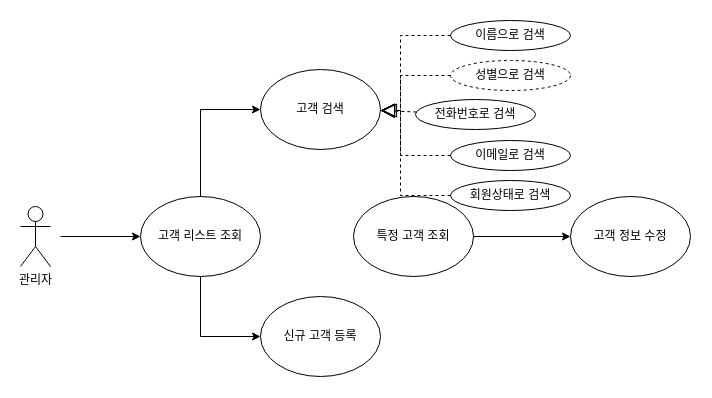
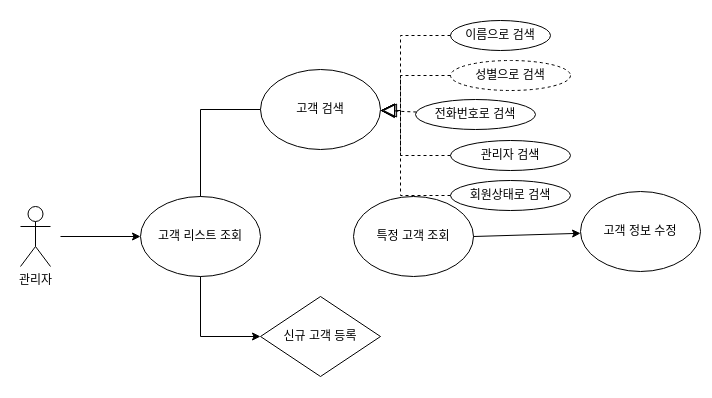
(511, 36) -> (501, 36)
(252, 110) -> (254, 110)
(511, 156) -> (511, 156)
(631, 237) -> (641, 232)
(321, 337) -> (321, 337)
